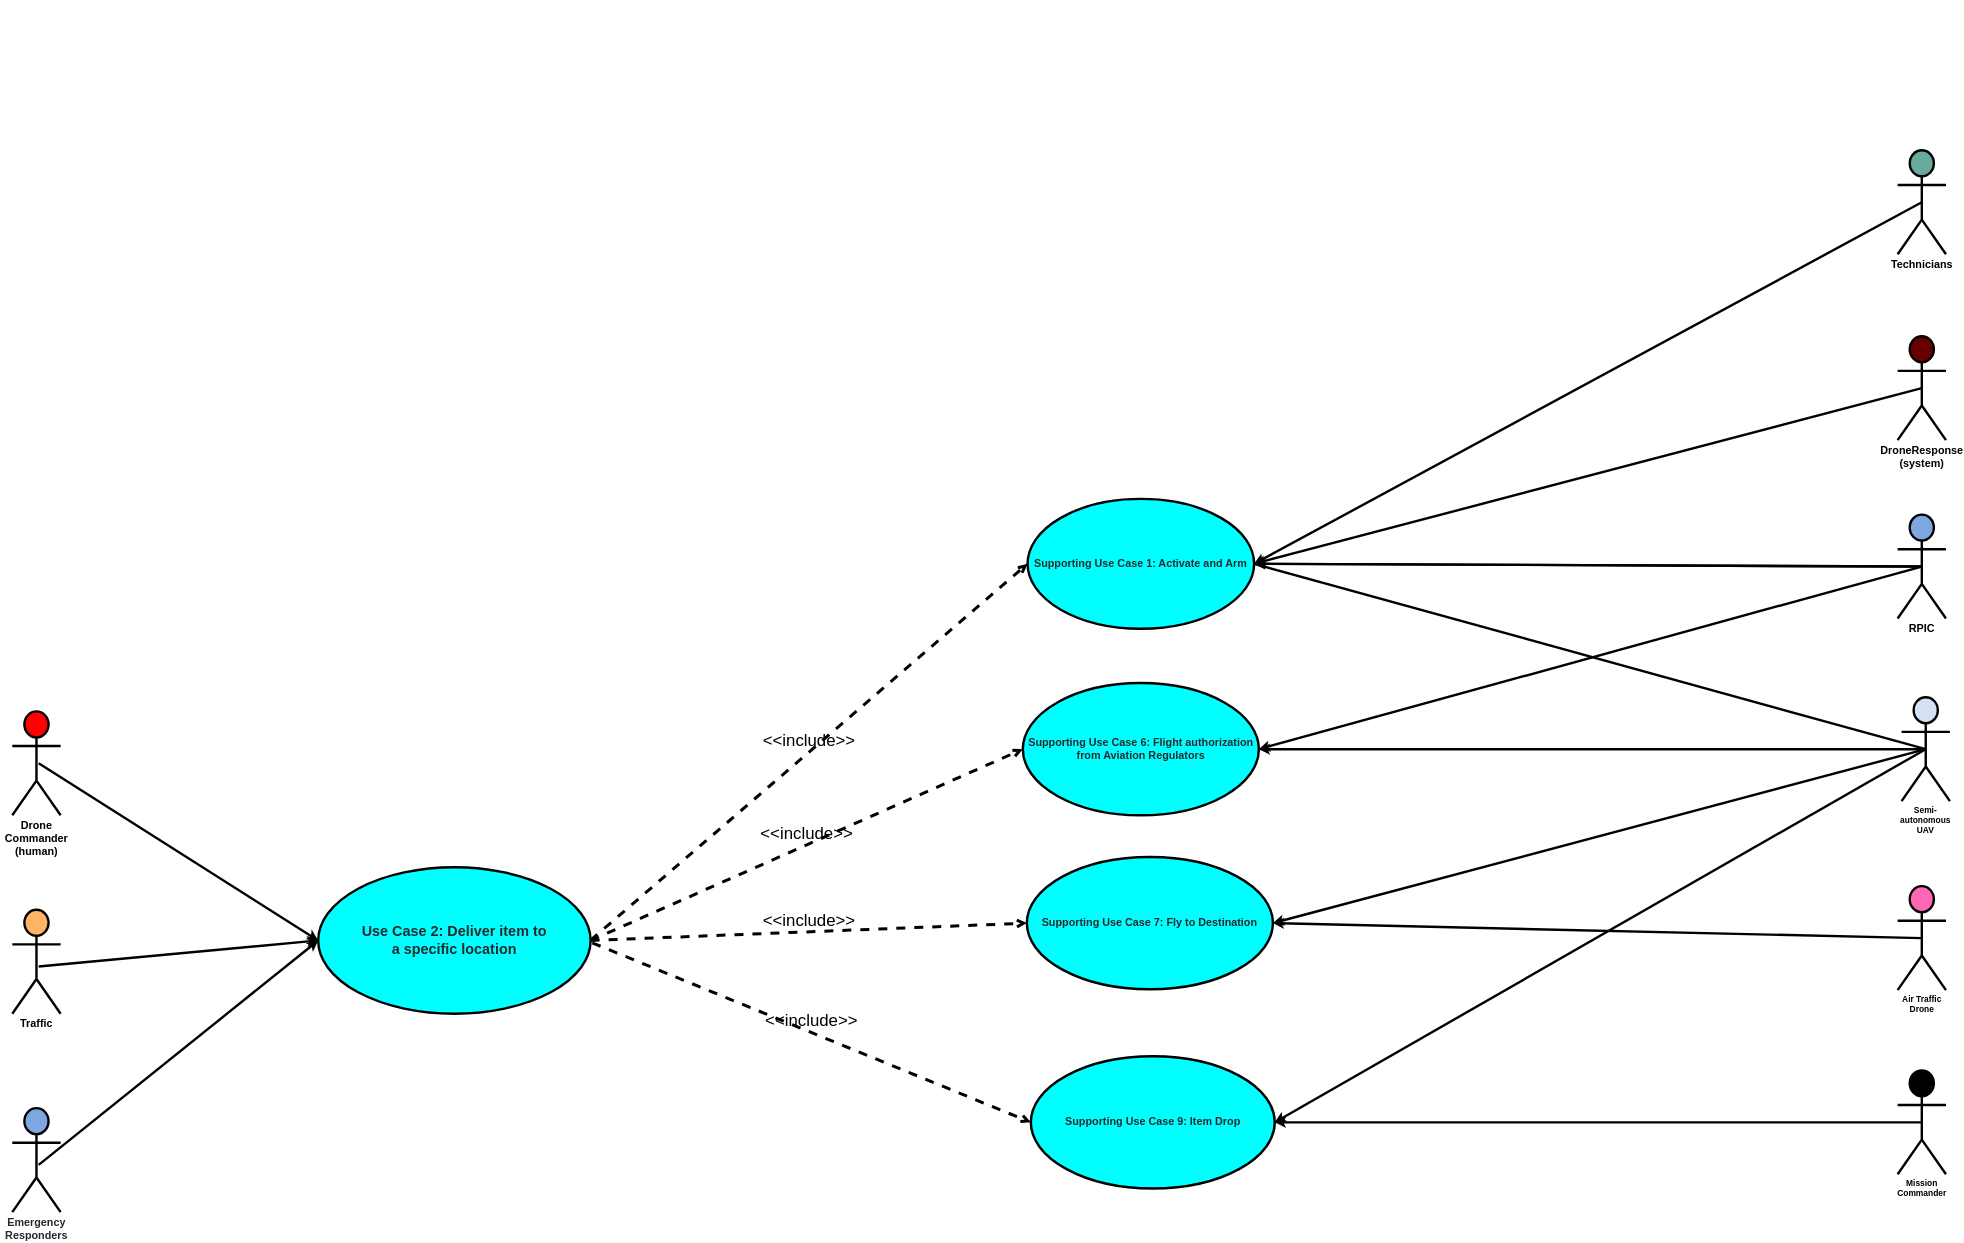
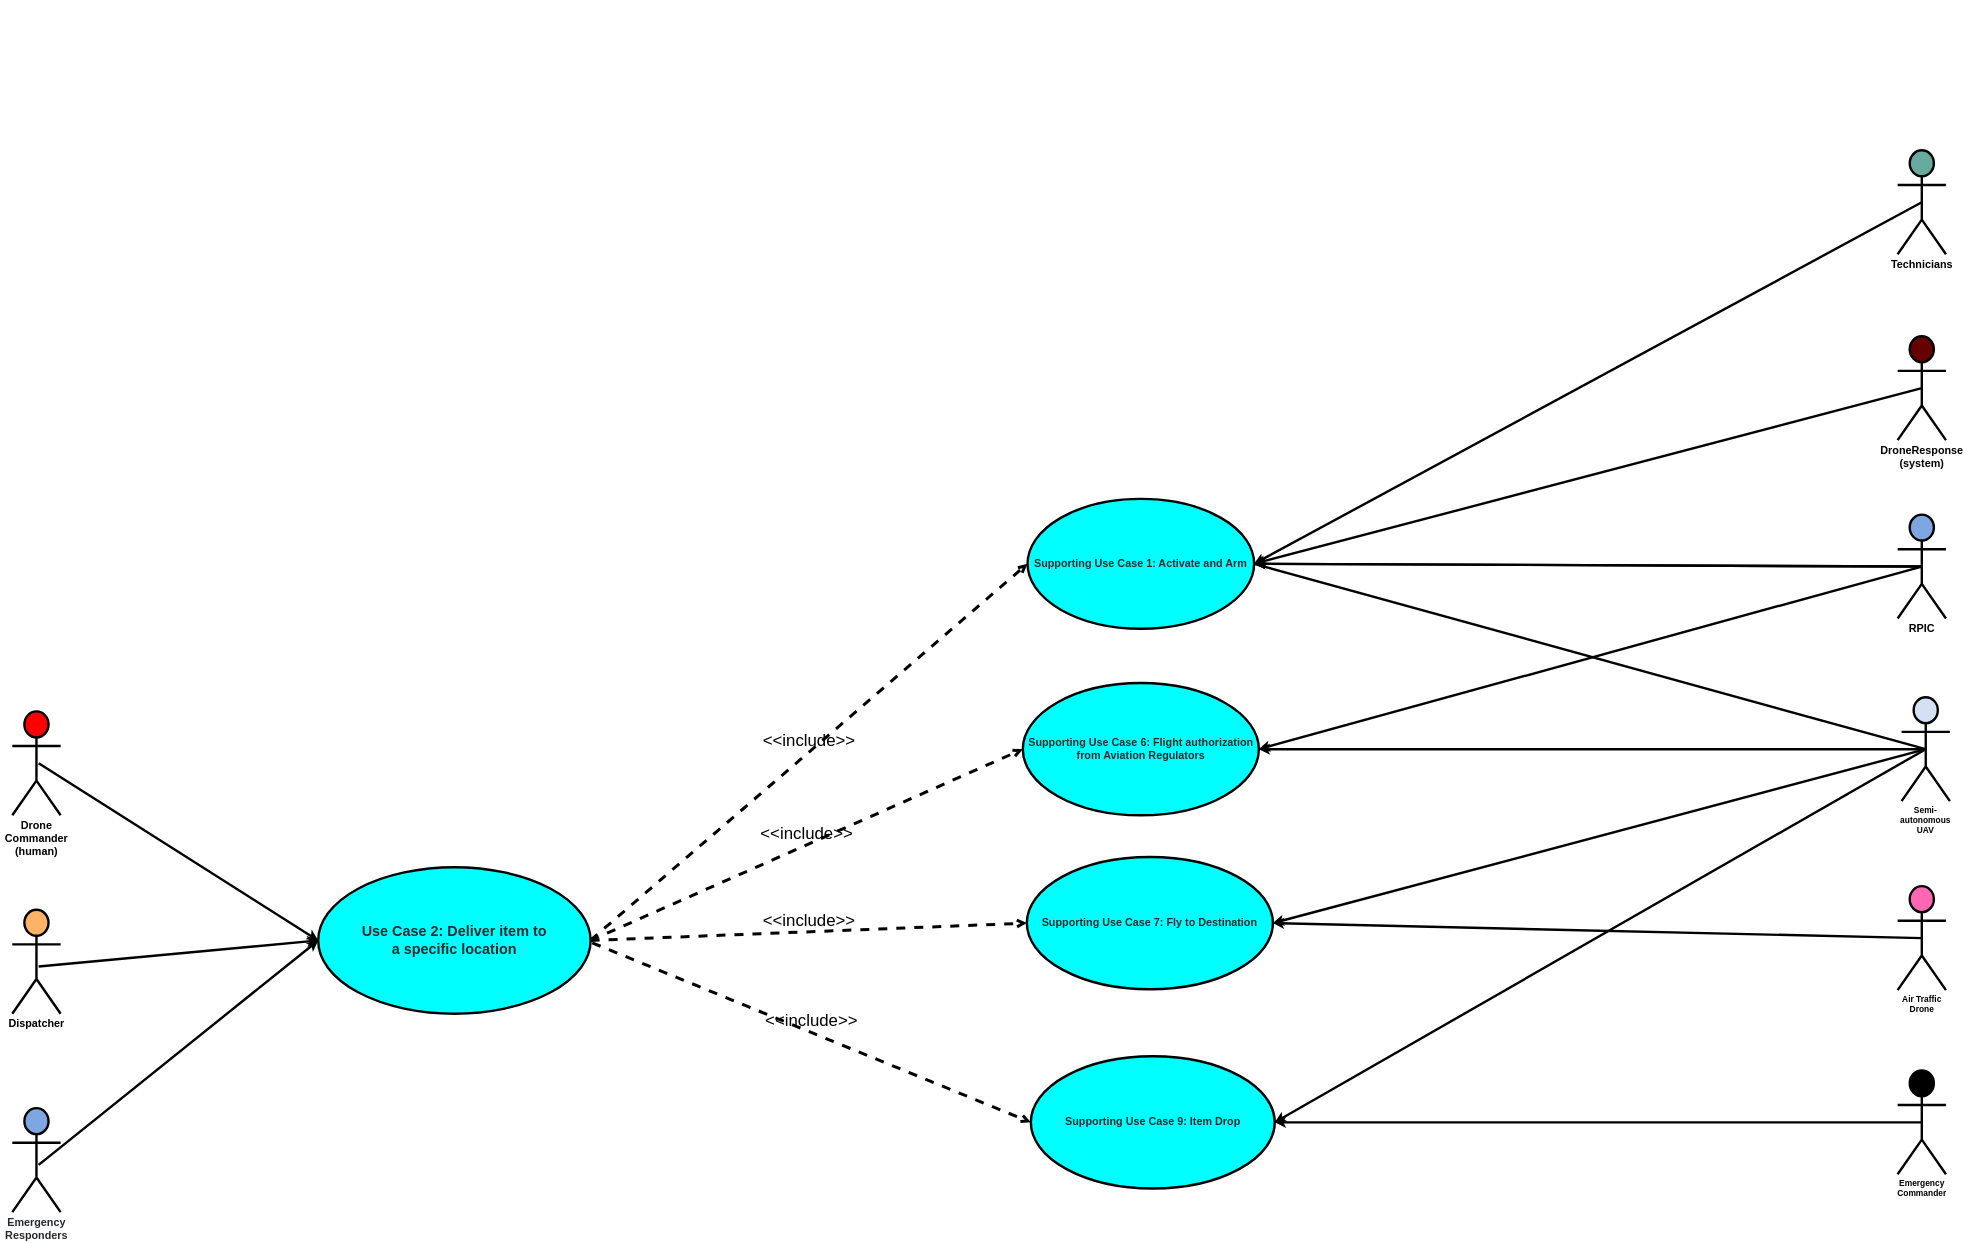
(37, 1022) -> (37, 1022)
(1922, 1187) -> (1922, 1187)
